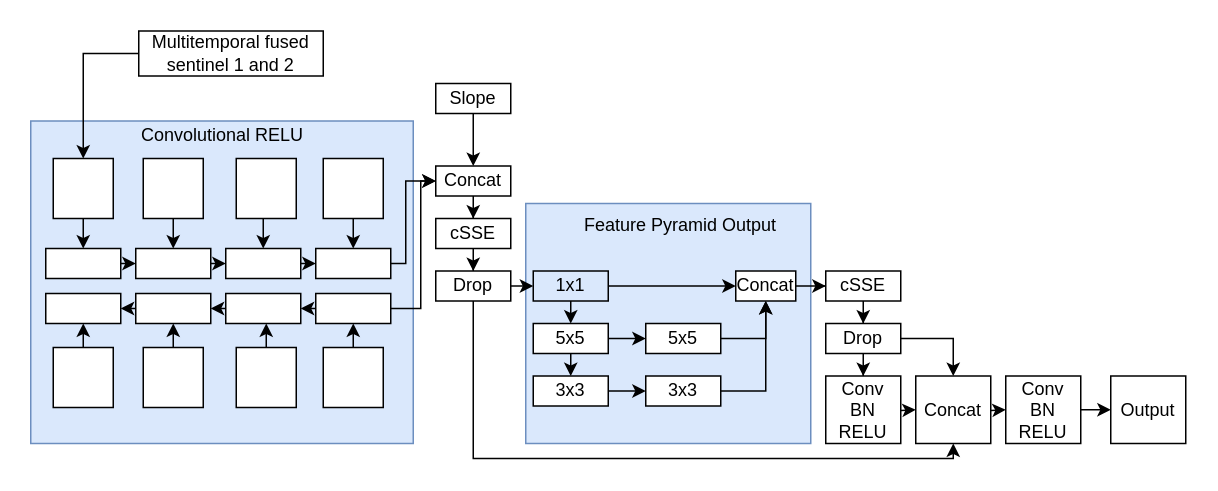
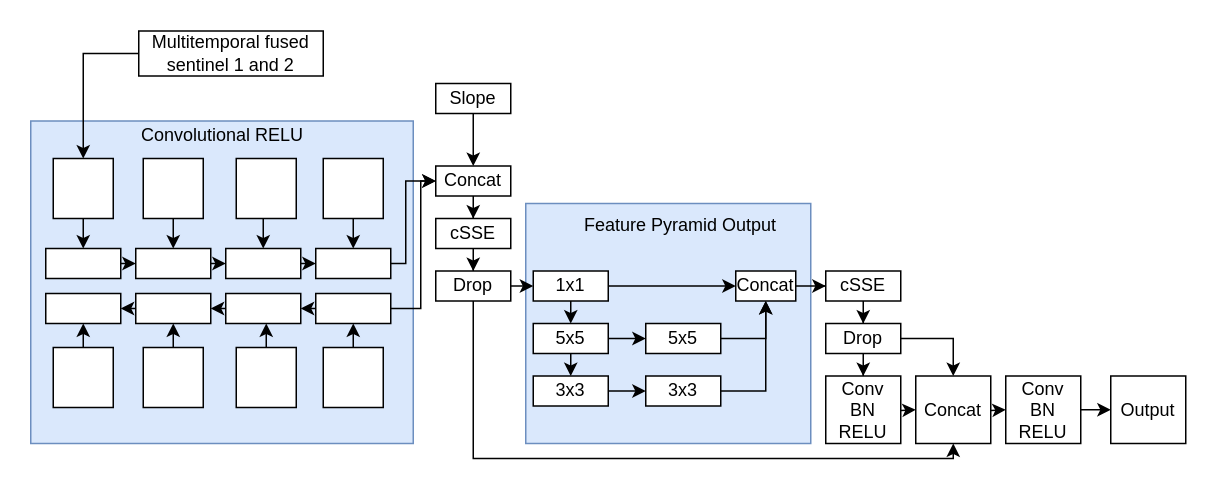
(571, 286) -> (571, 286)
